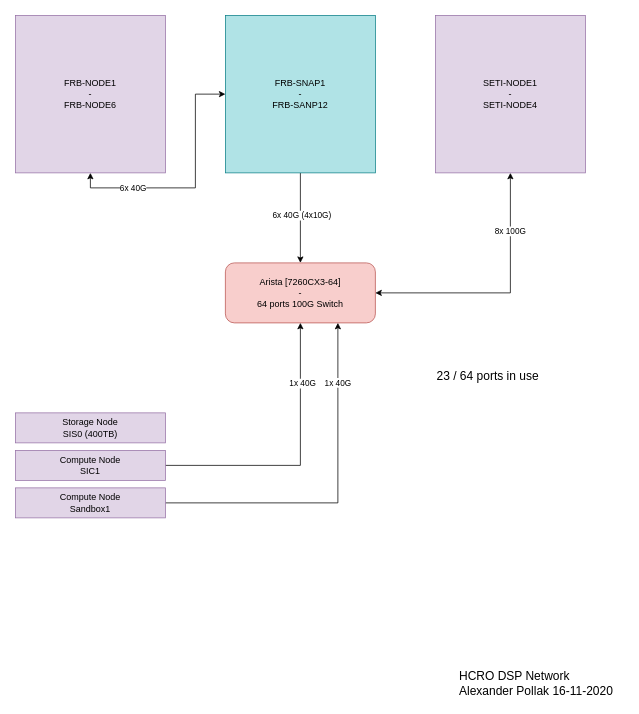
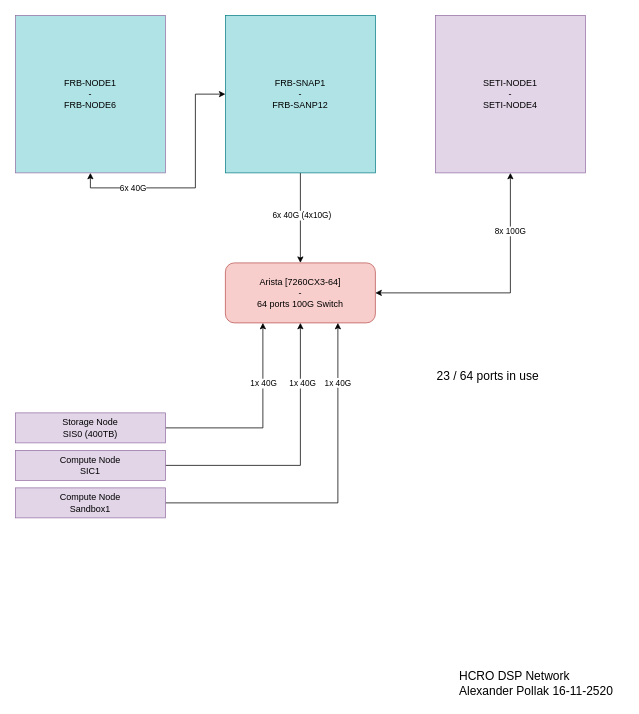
(90, 94) -> (90, 94)
none -> (263, 383)
(542, 683) -> (542, 683)
